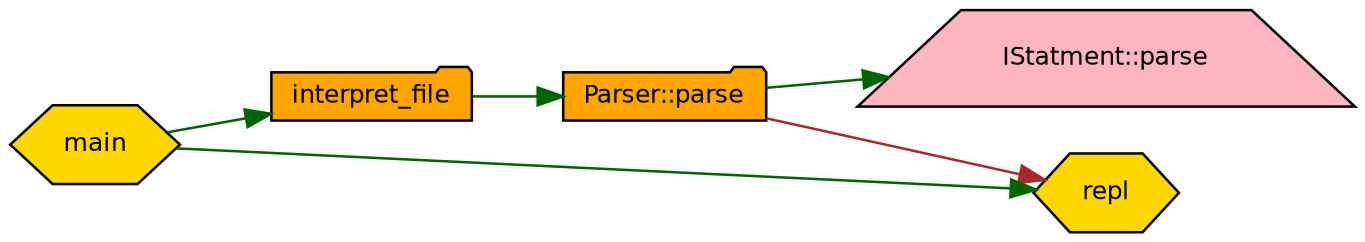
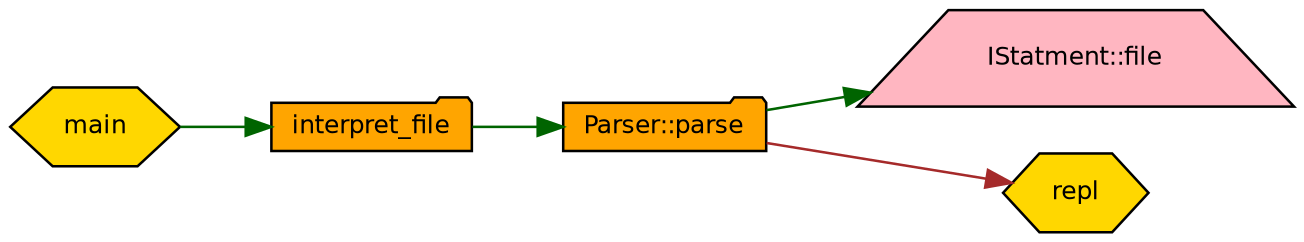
(1106, 58) -> (1076, 58)
(593, 168) -> none
